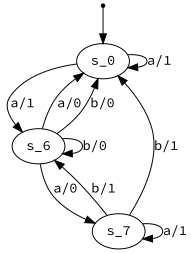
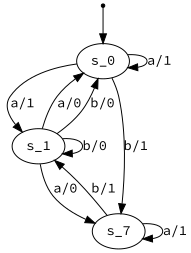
(39, 146) -> (39, 146)
(154, 148) -> (124, 140)
